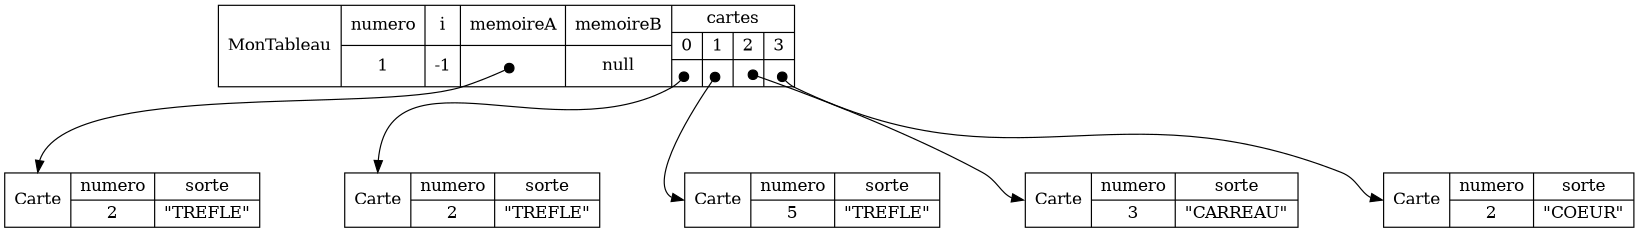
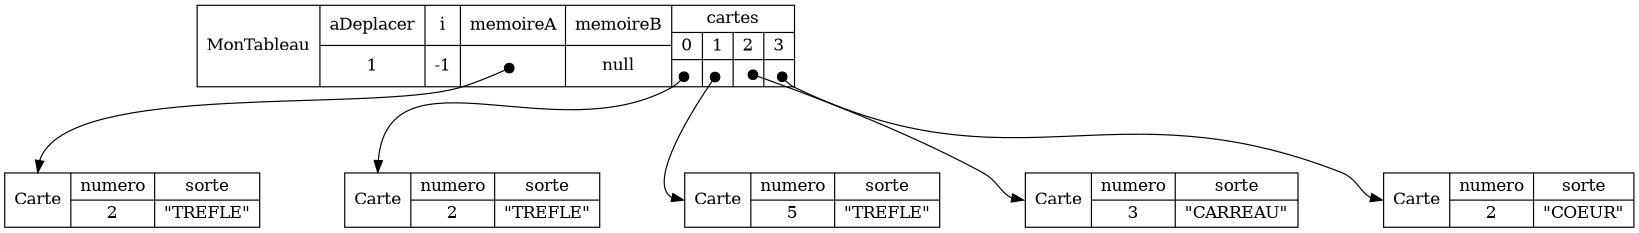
(383, 25) -> (372, 25)
